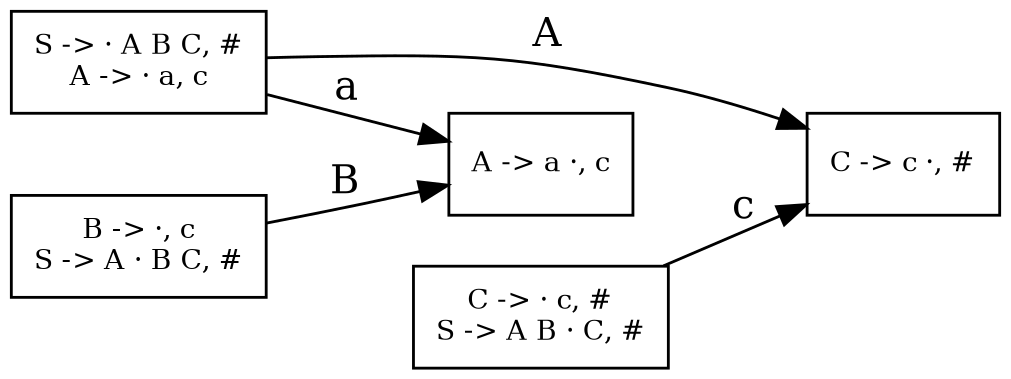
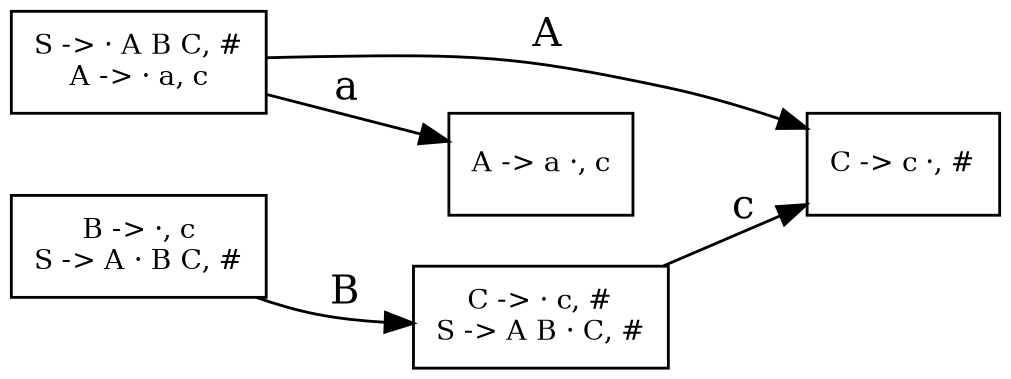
(344, 208) -> (319, 315)
